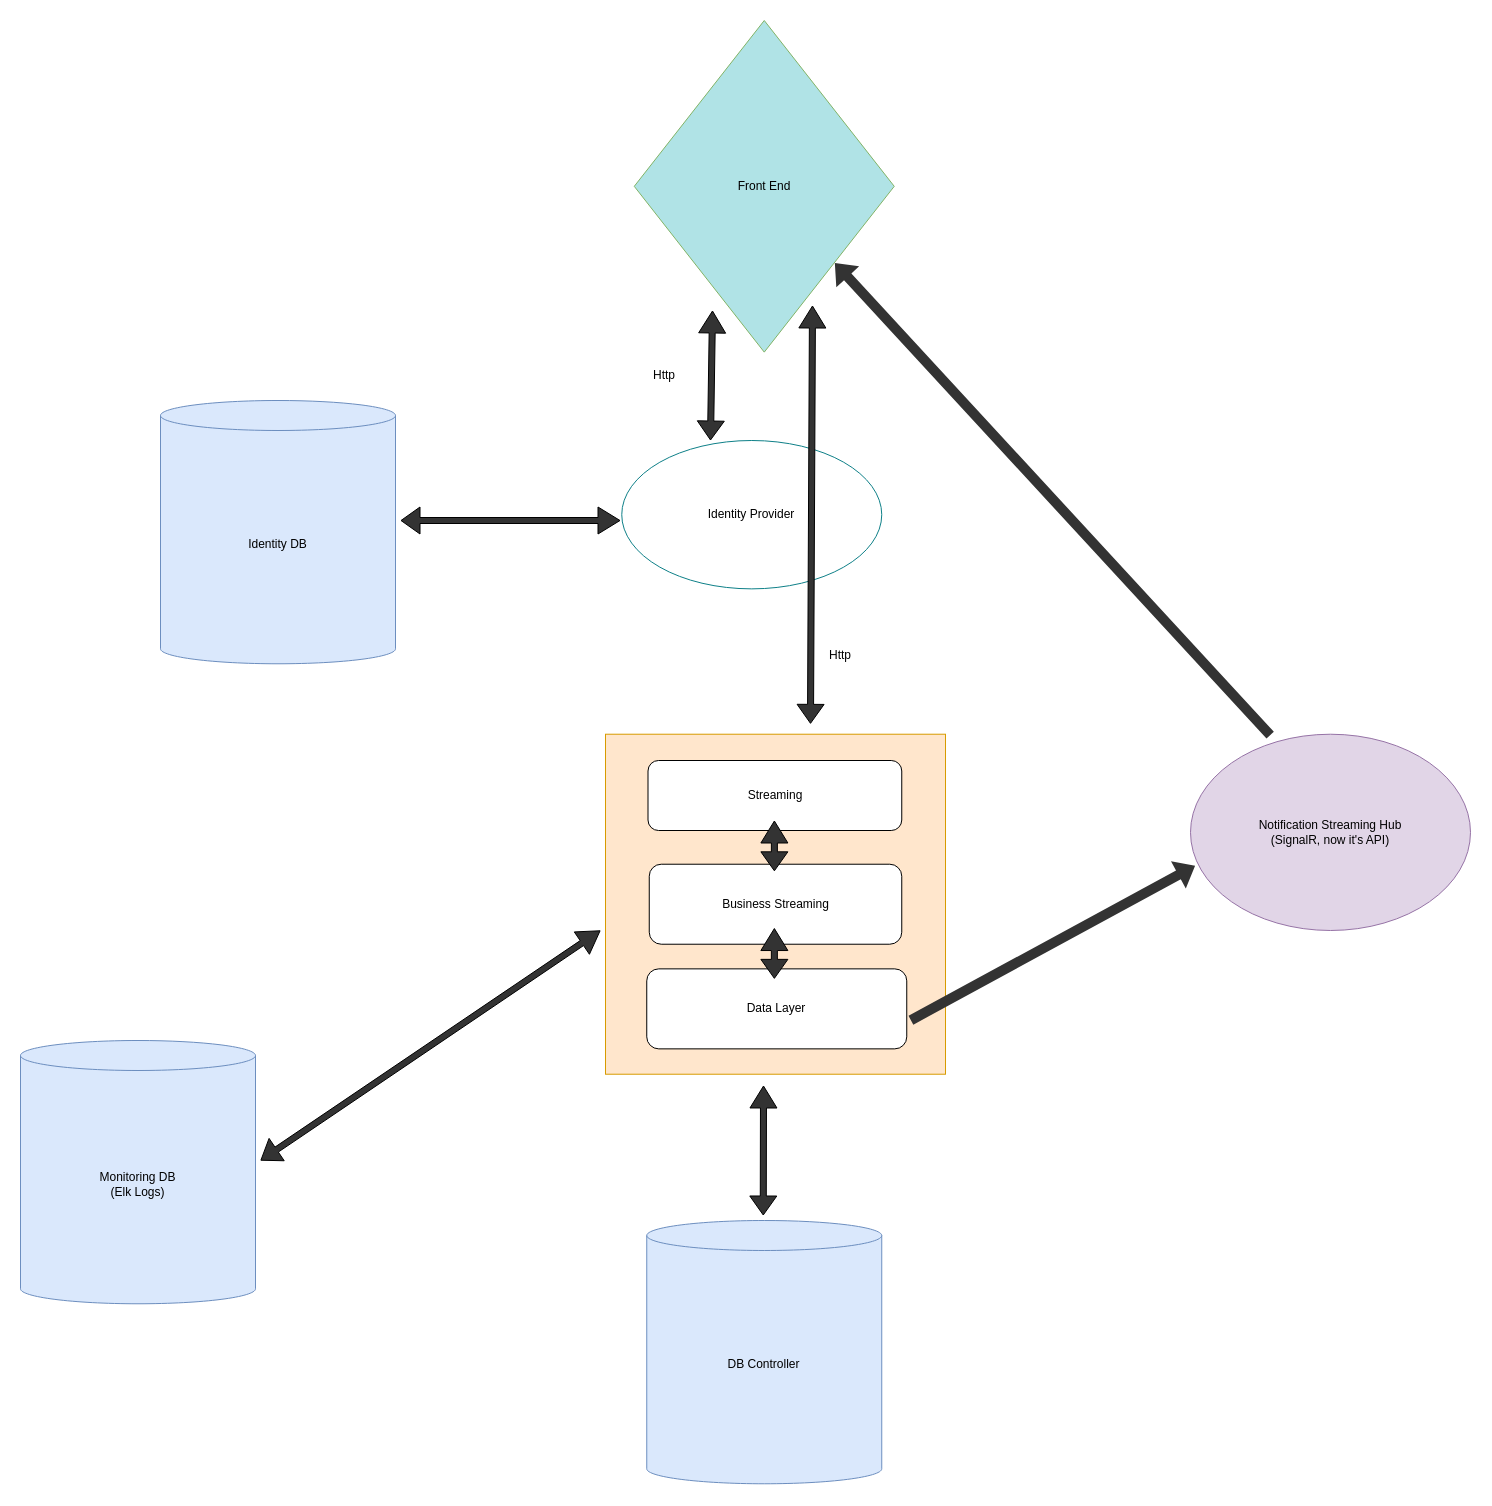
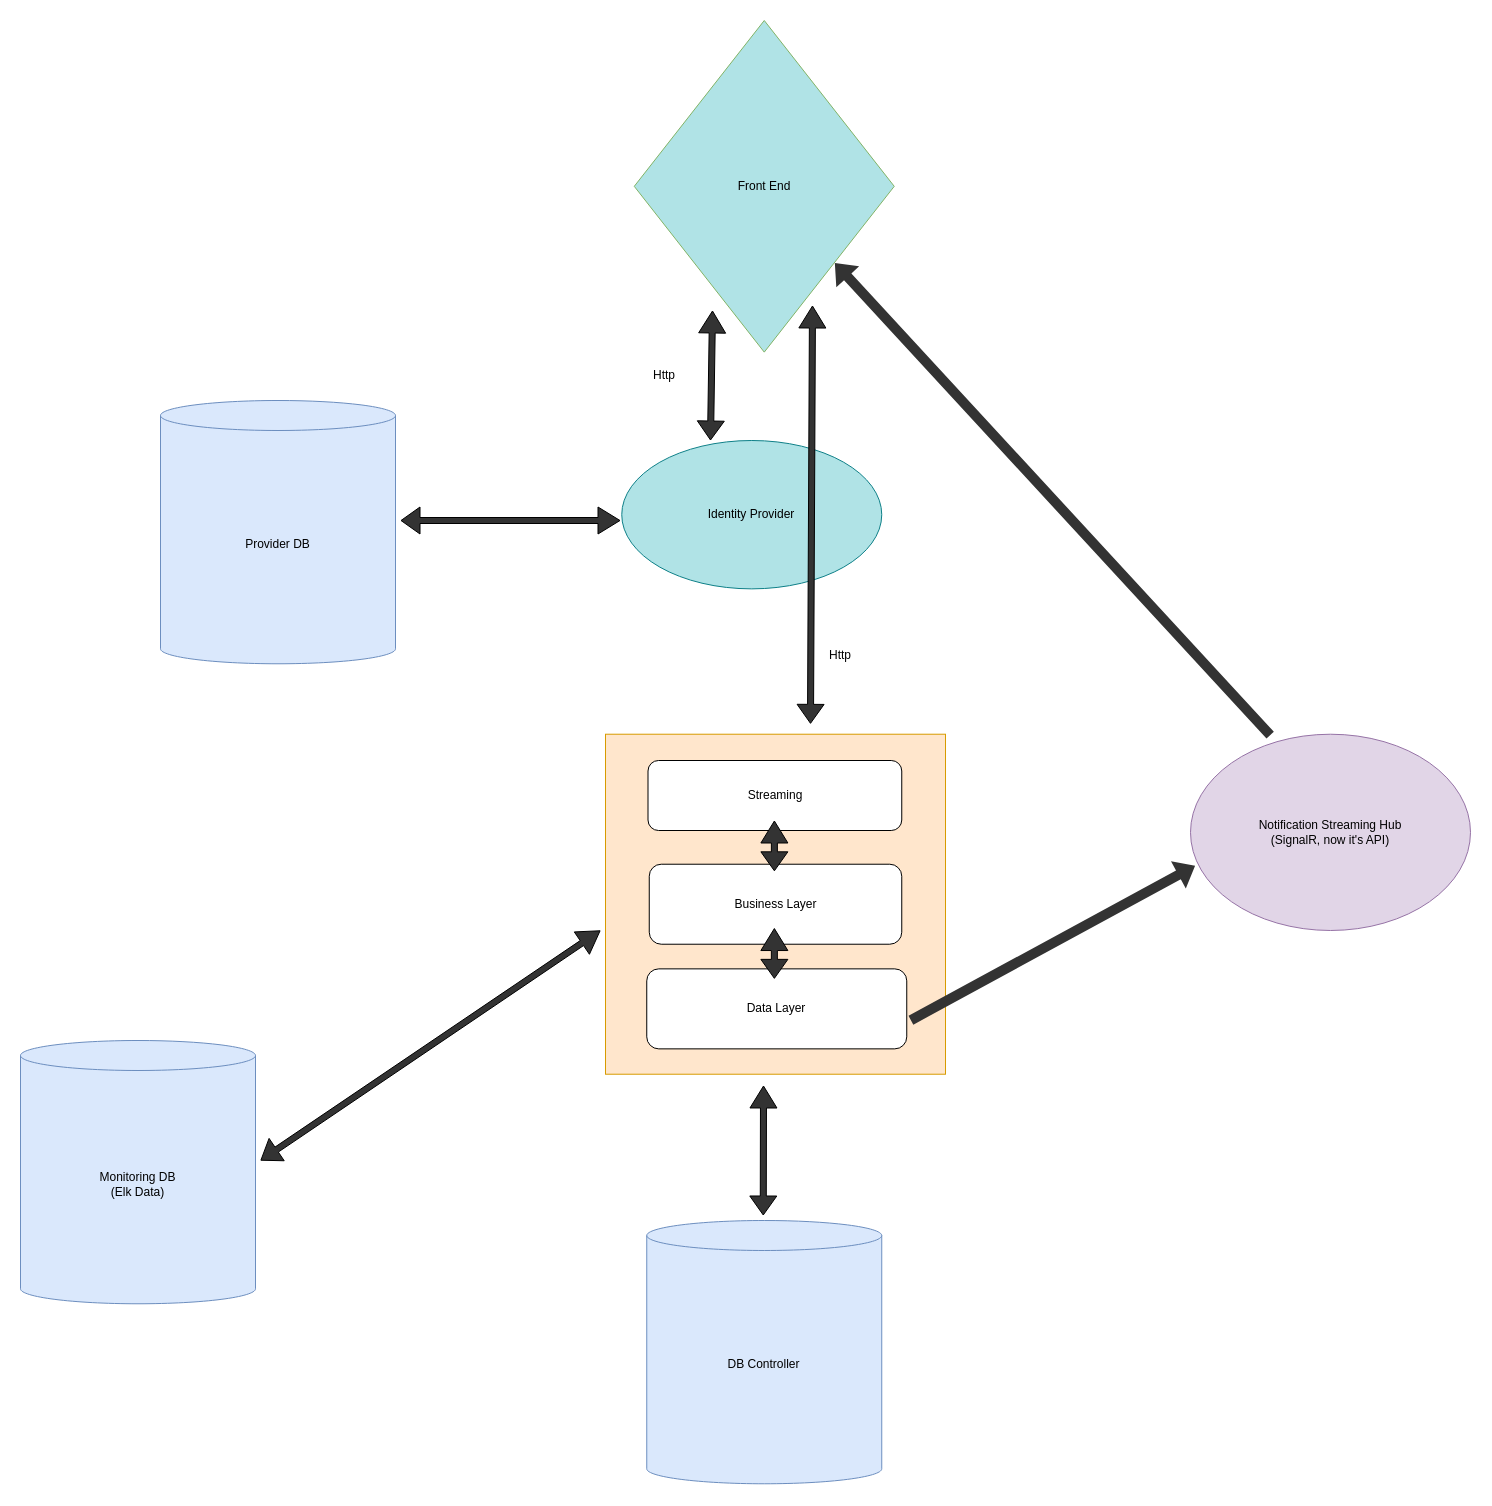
(752, 515) -> (752, 515)
(278, 545) -> (278, 545)
(776, 905) -> (776, 905)
(138, 1185) -> (138, 1185)
